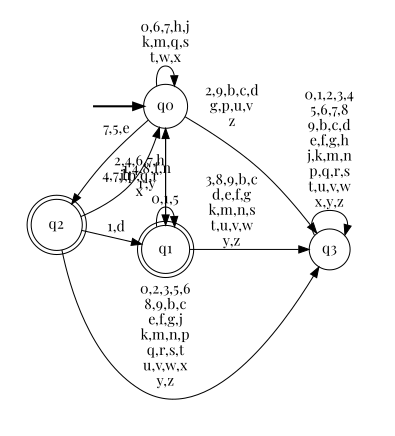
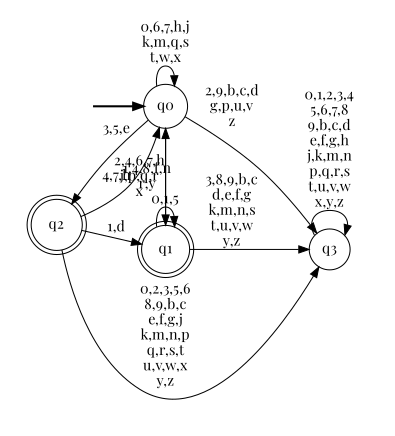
(117, 129) -> (117, 129)
